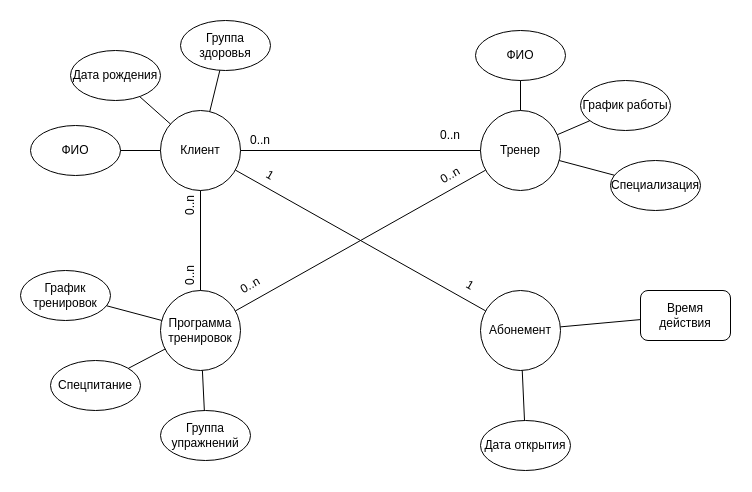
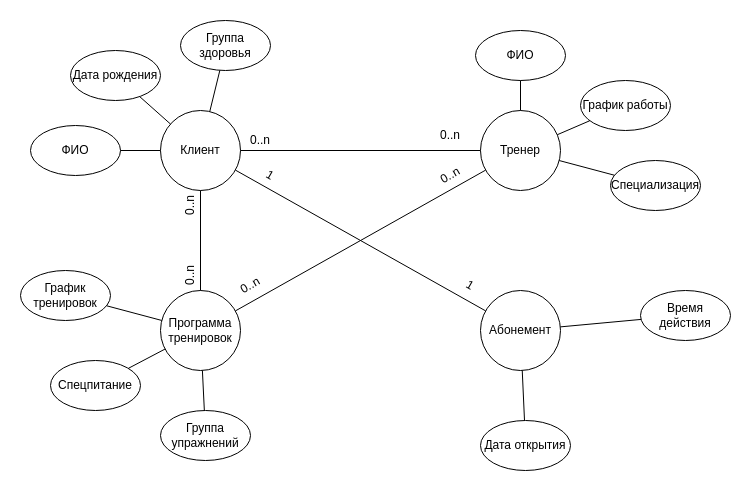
(686, 316) -> (686, 316)
